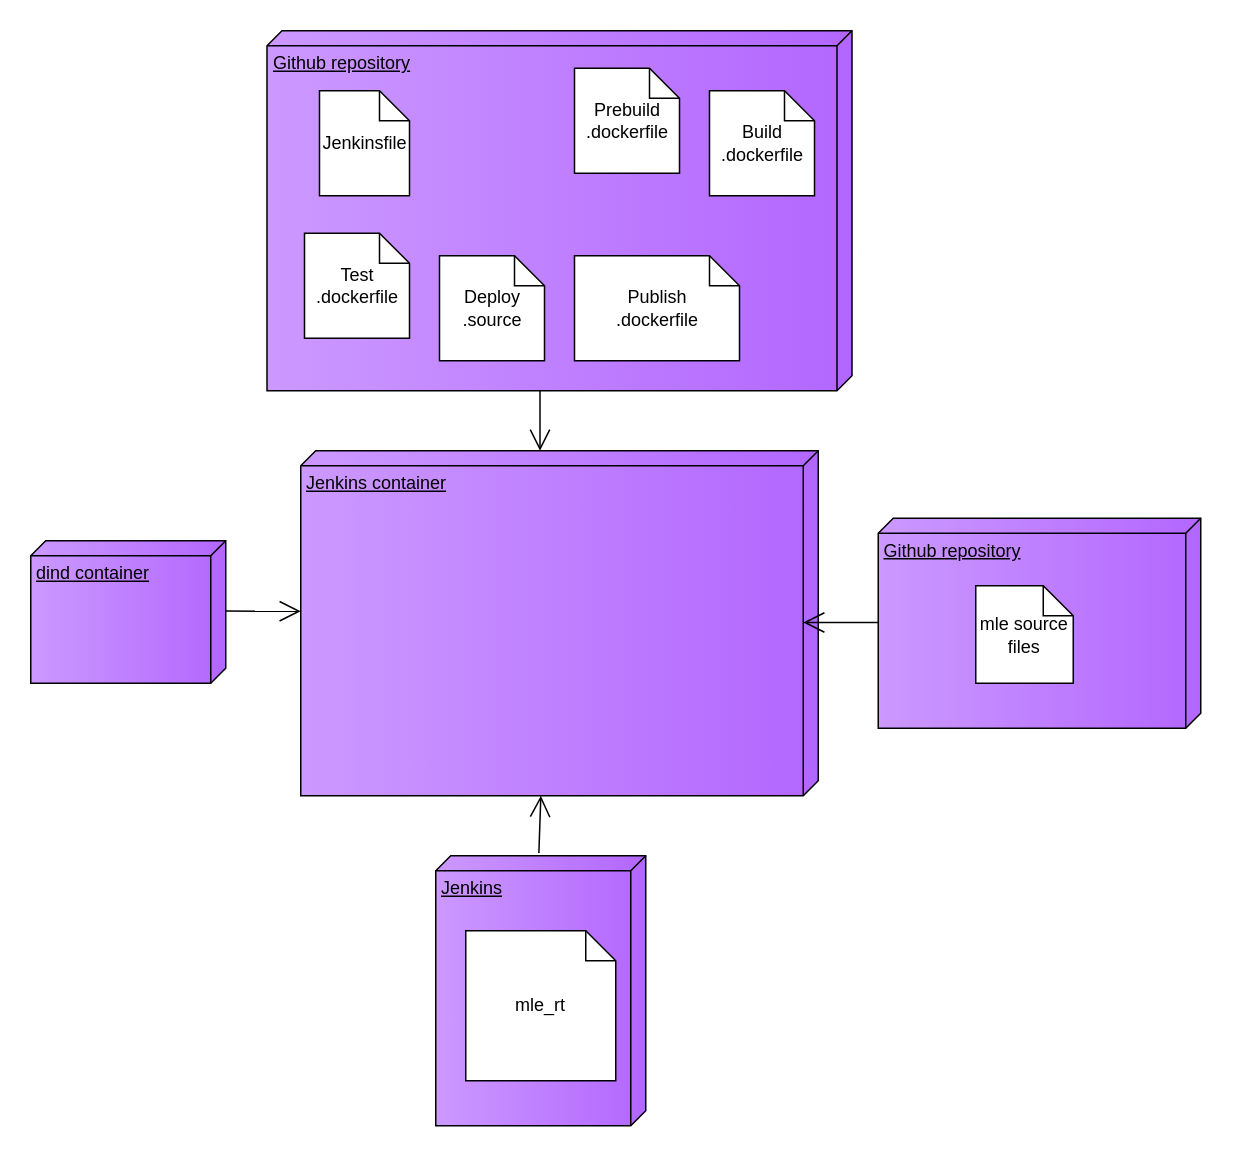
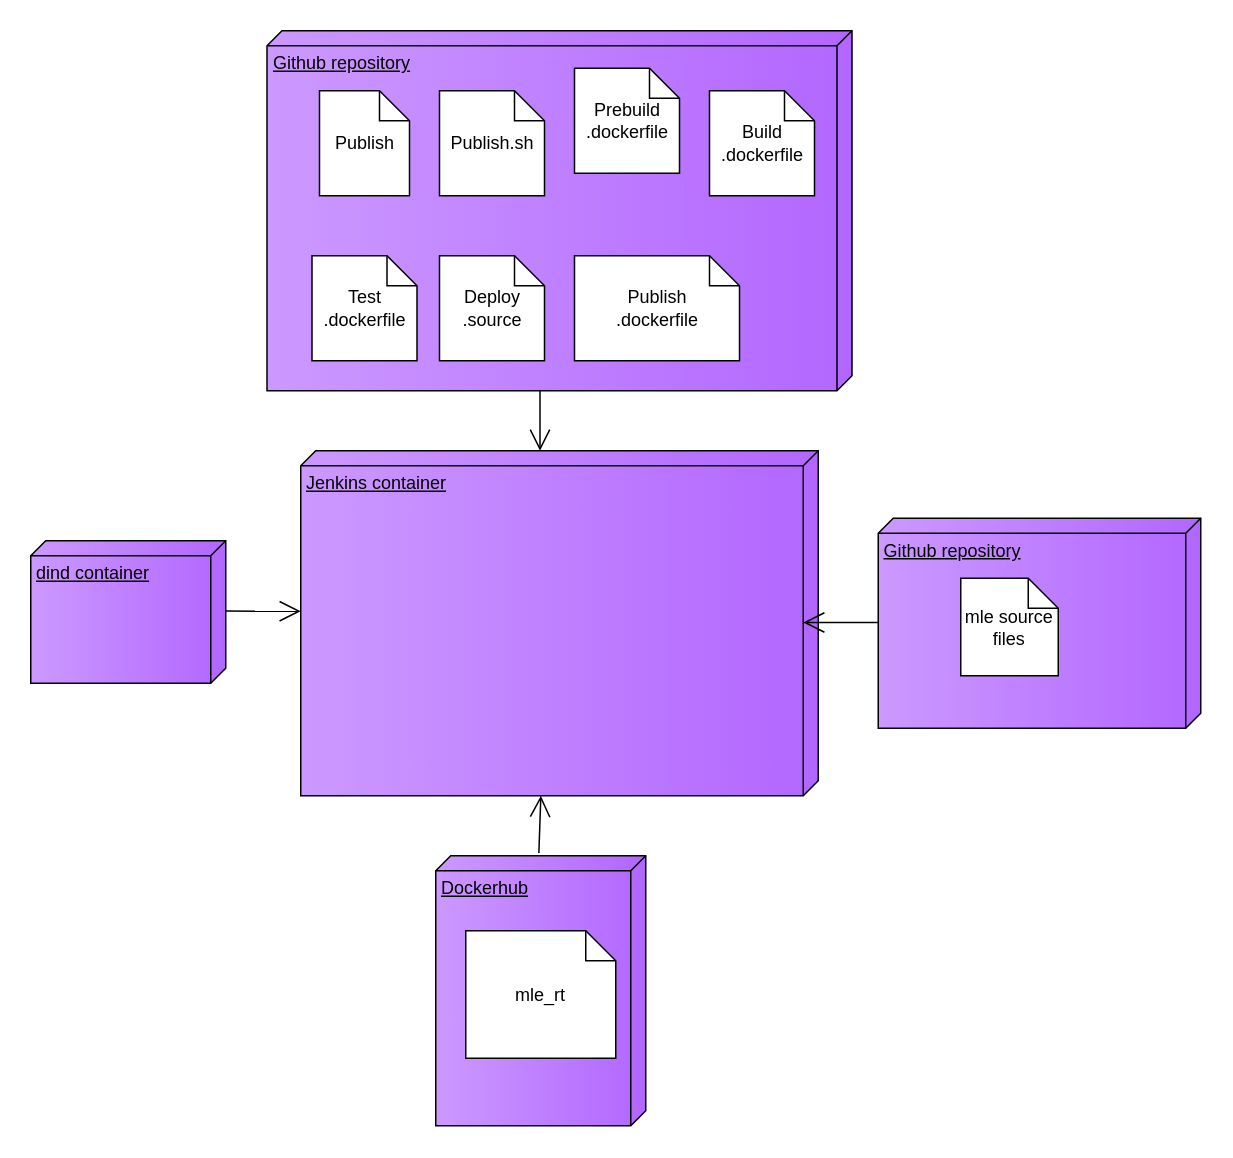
(365, 143) -> (365, 143)
none -> (492, 143)
(357, 286) -> (365, 308)
(1025, 635) -> (1010, 627)
(464, 885) -> (472, 885)
(541, 1006) -> (541, 995)
